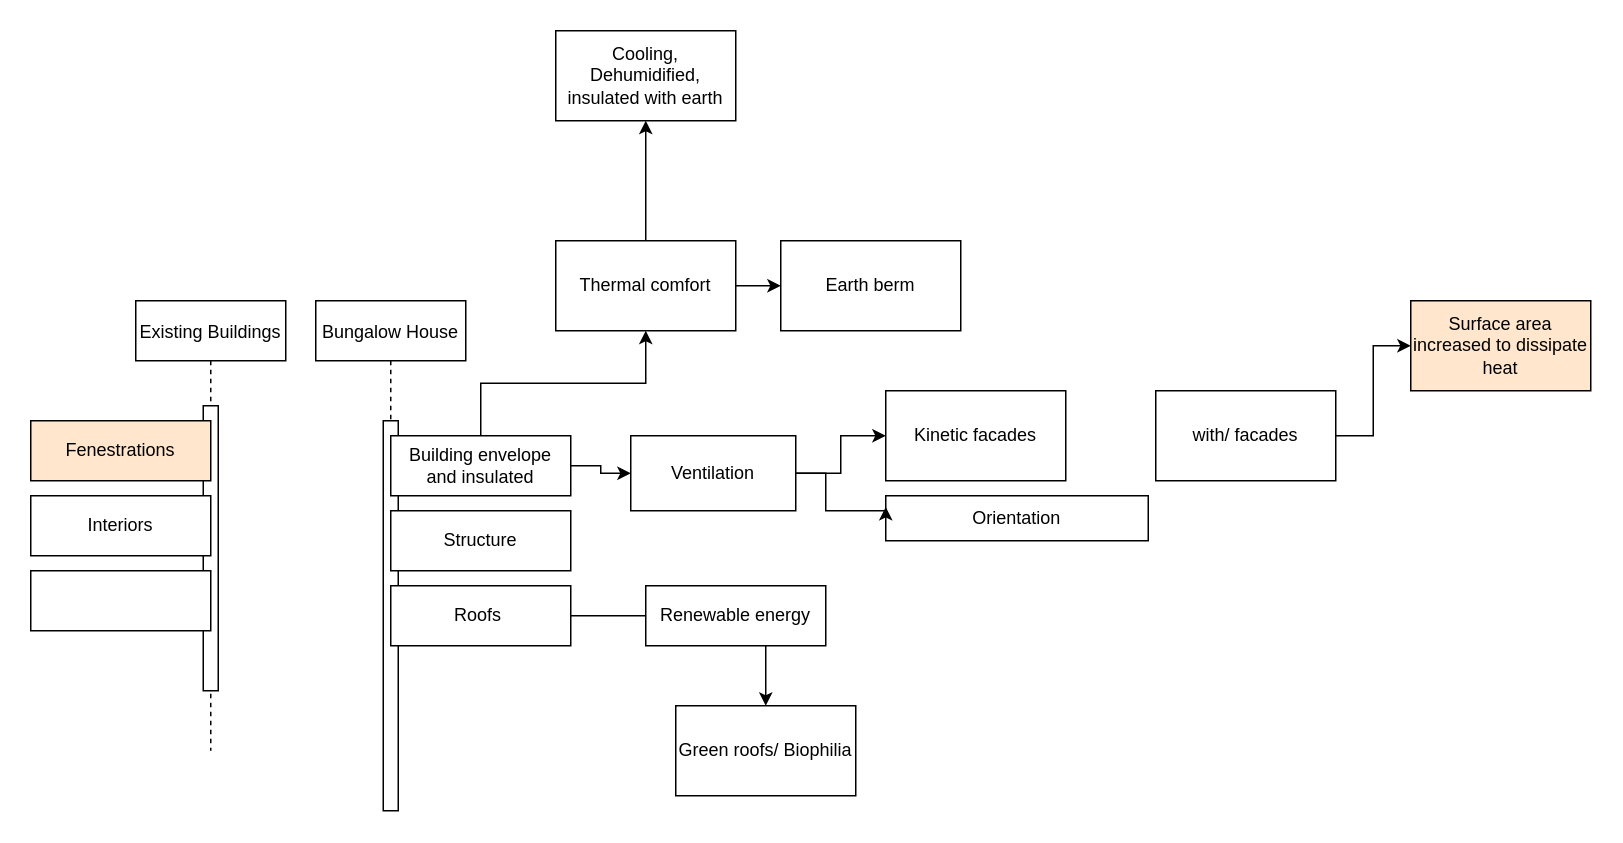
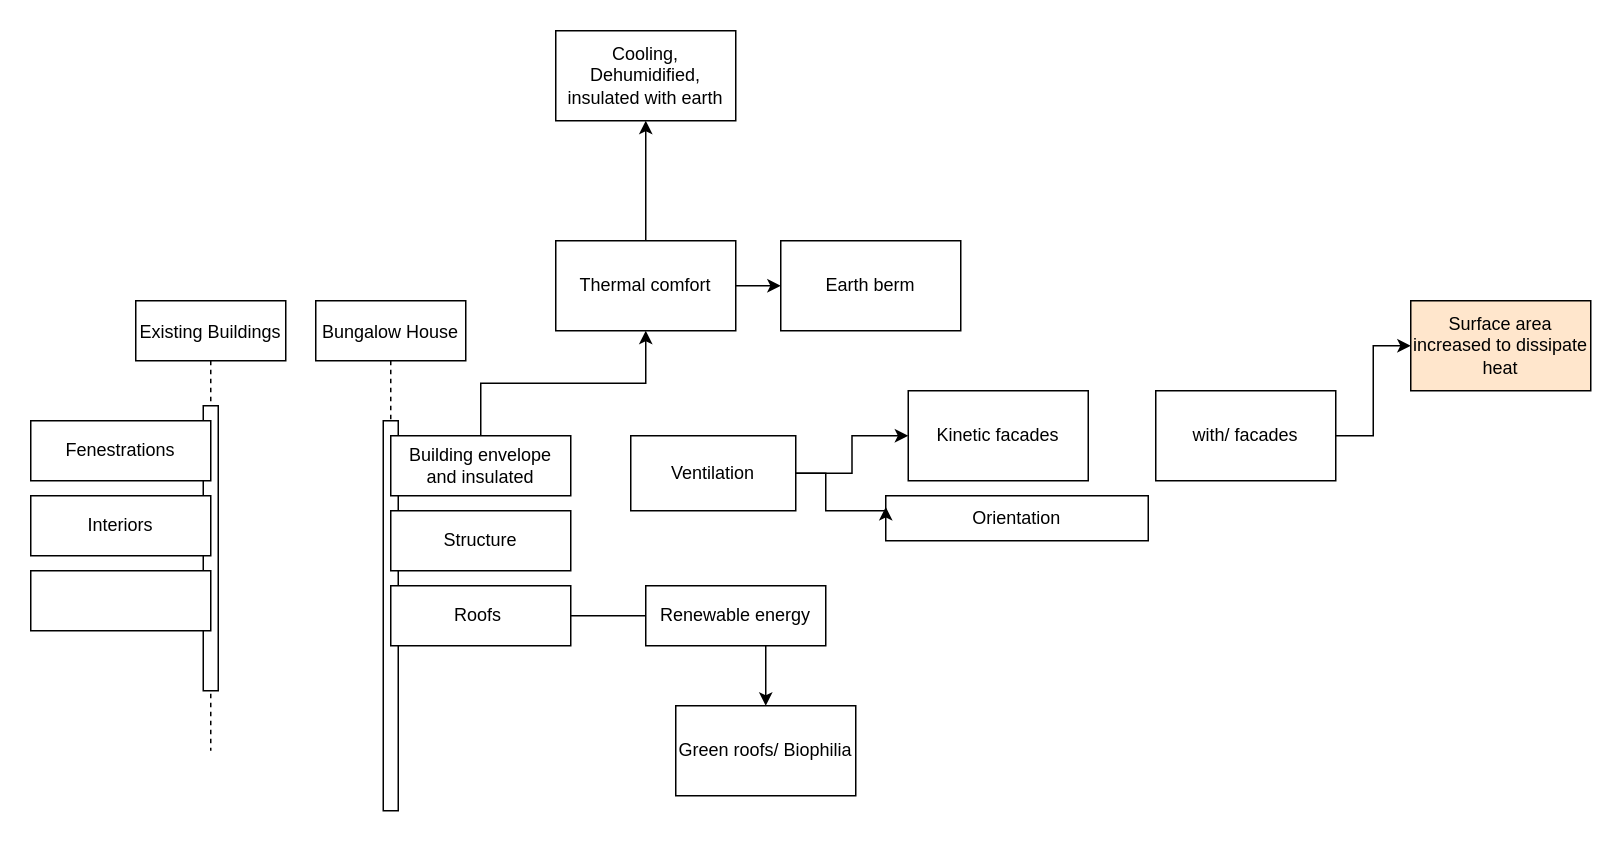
(976, 436) -> (998, 436)
(121, 451) -> (121, 451)
(599, 466) -> none
